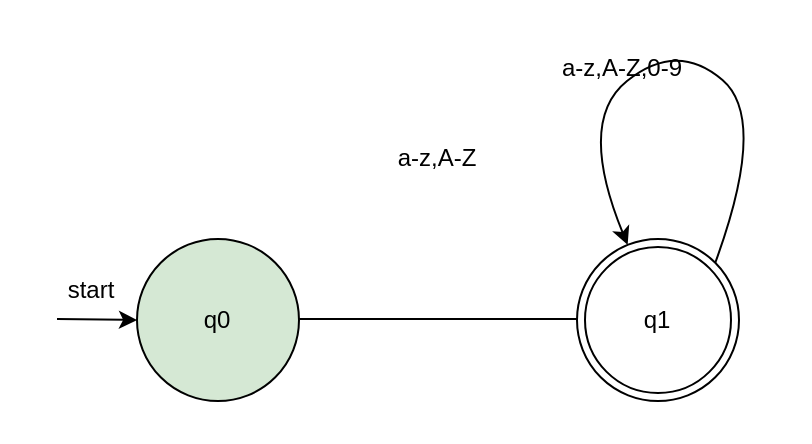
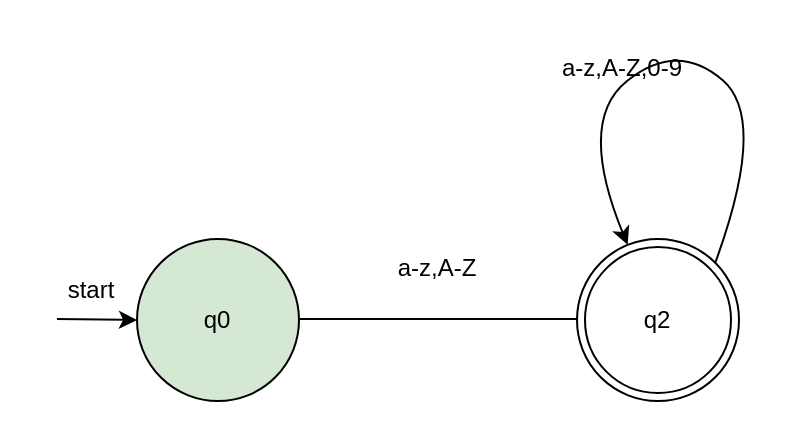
(437, 159) -> (437, 269)
(658, 321) -> (658, 321)
